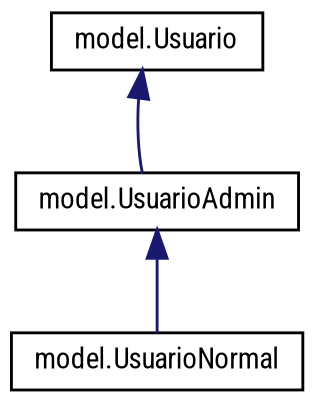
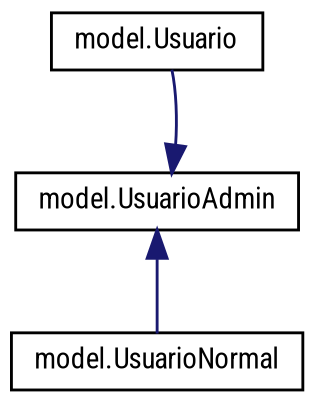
(138, 136) -> (176, 107)
